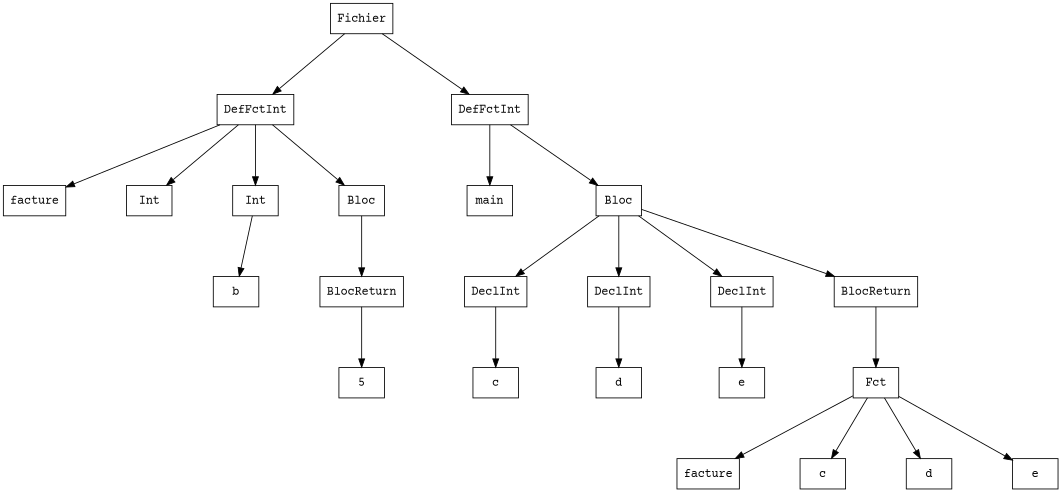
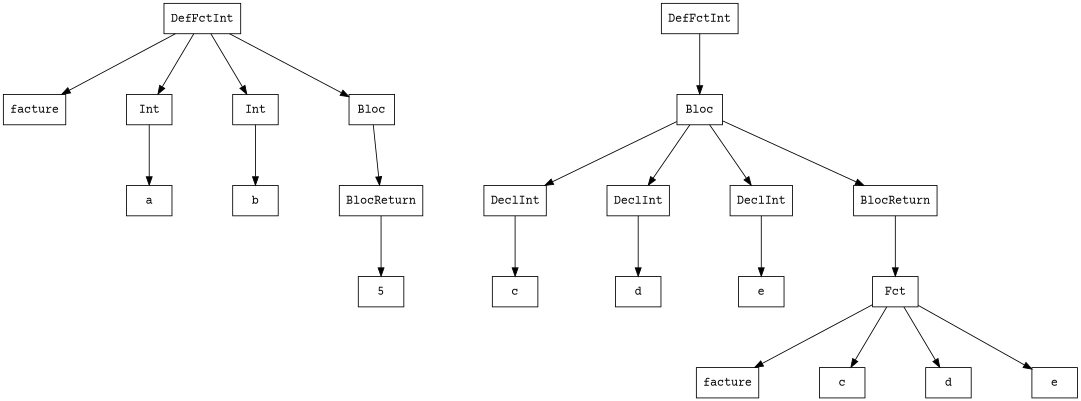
(362, 19) -> none
none -> (149, 201)
(490, 201) -> none
